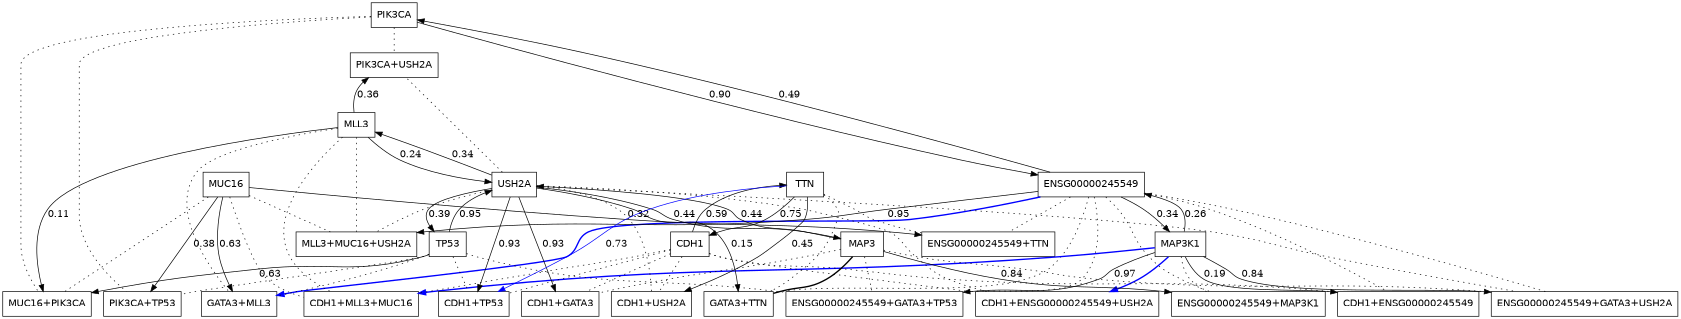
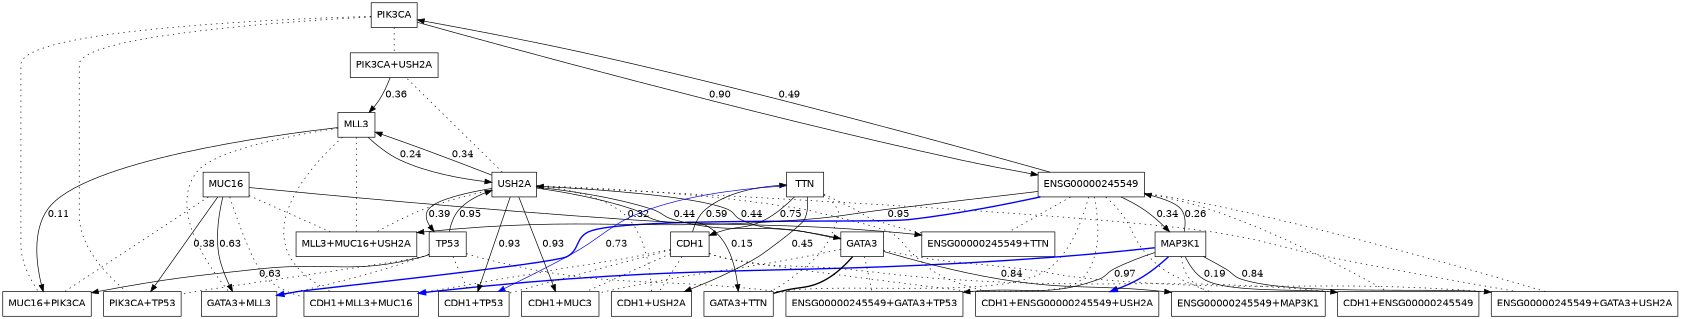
(355, 96) -> (383, 93)
(862, 244) -> (862, 244)
(560, 304) -> (560, 304)
